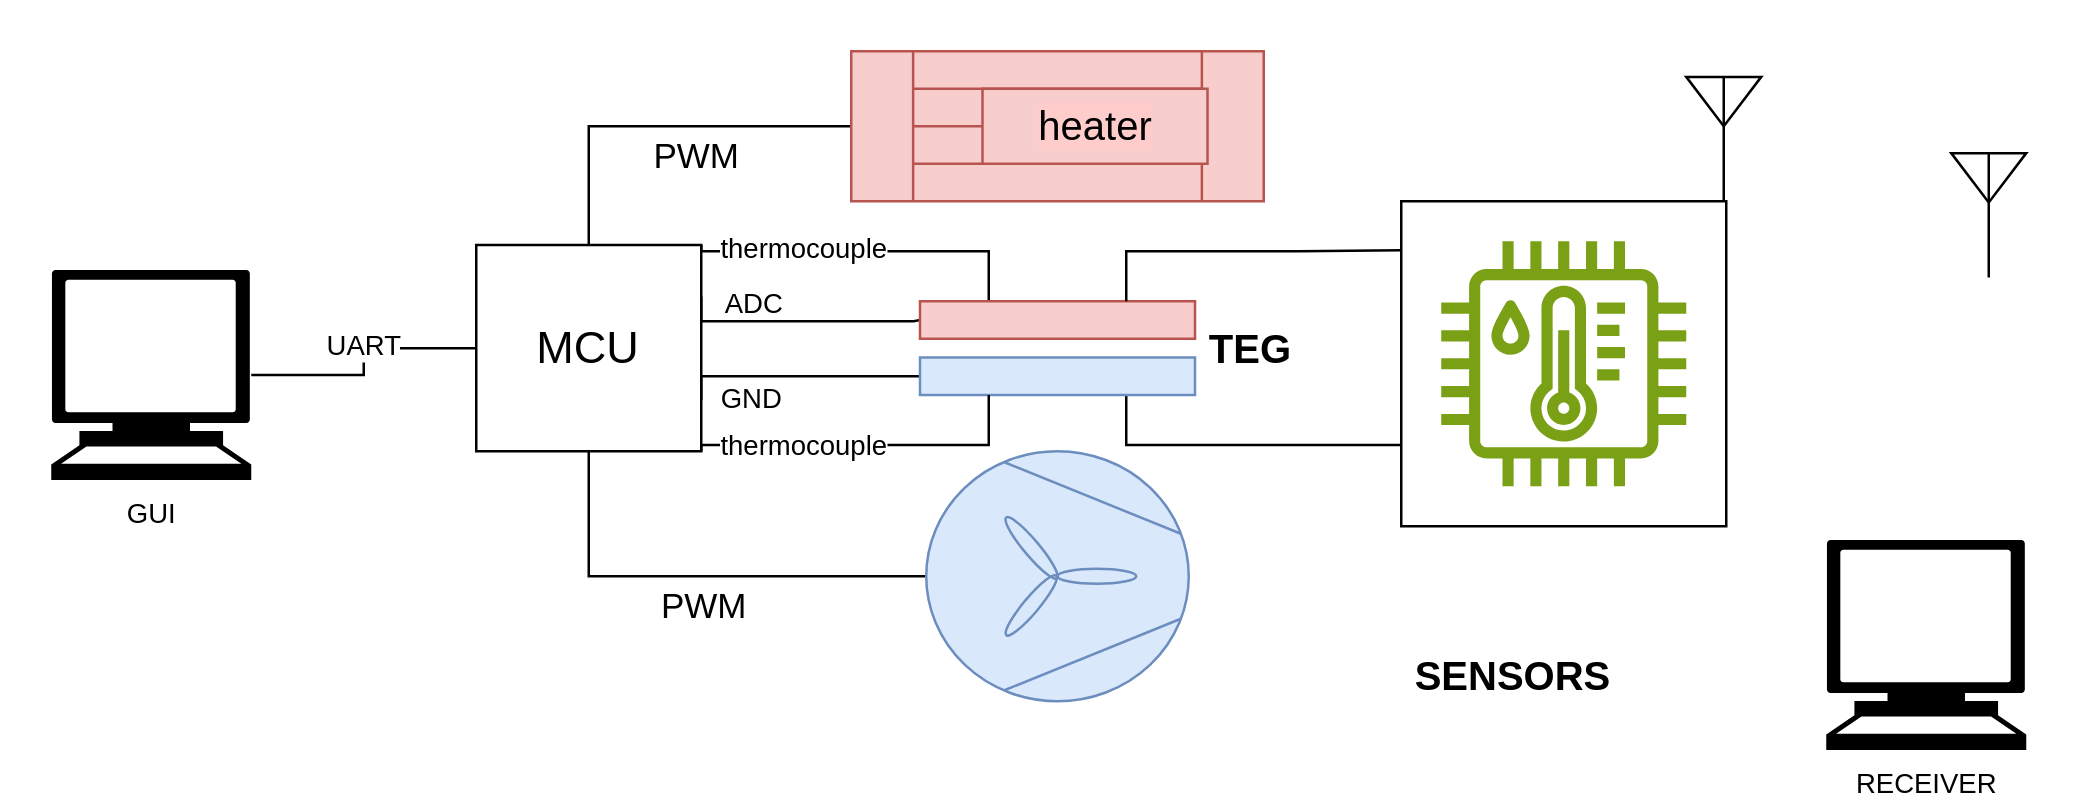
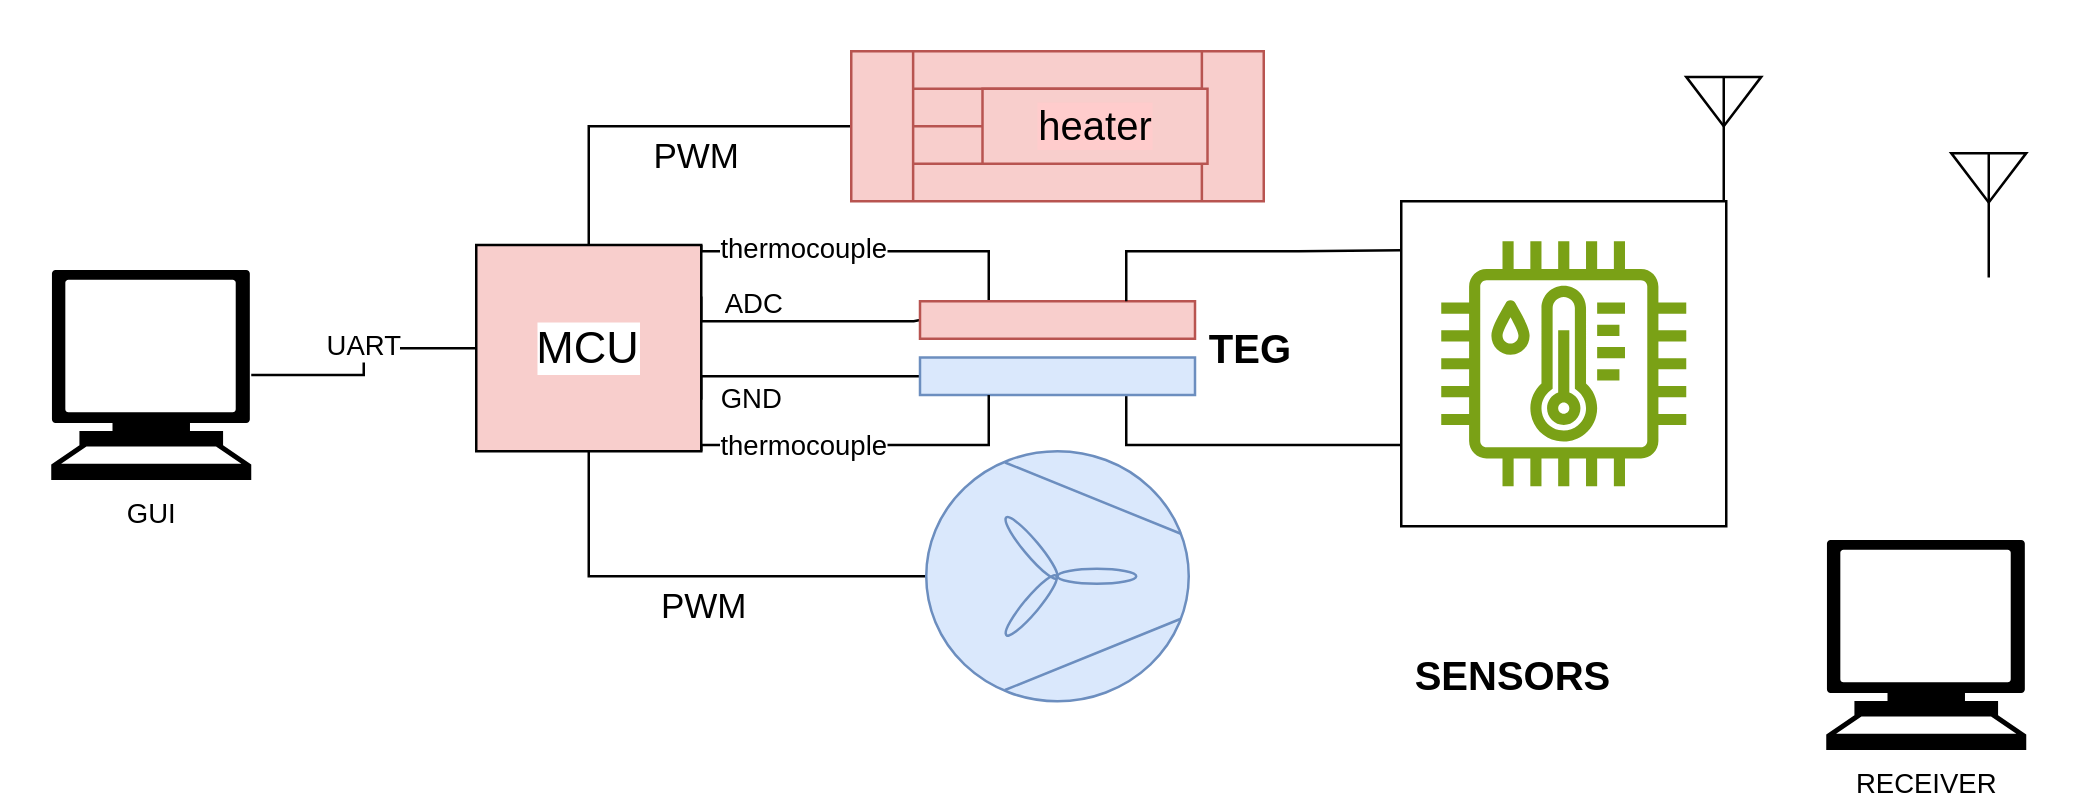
(589, 348) -> (589, 348)
